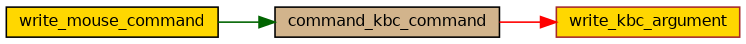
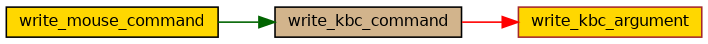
(387, 22) -> (368, 22)
